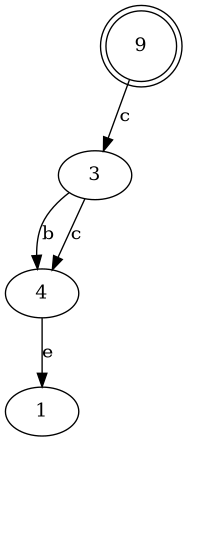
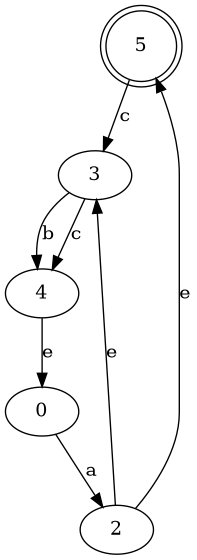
(141, 46) -> (141, 46)
(42, 412) -> (42, 412)
none -> (117, 530)
